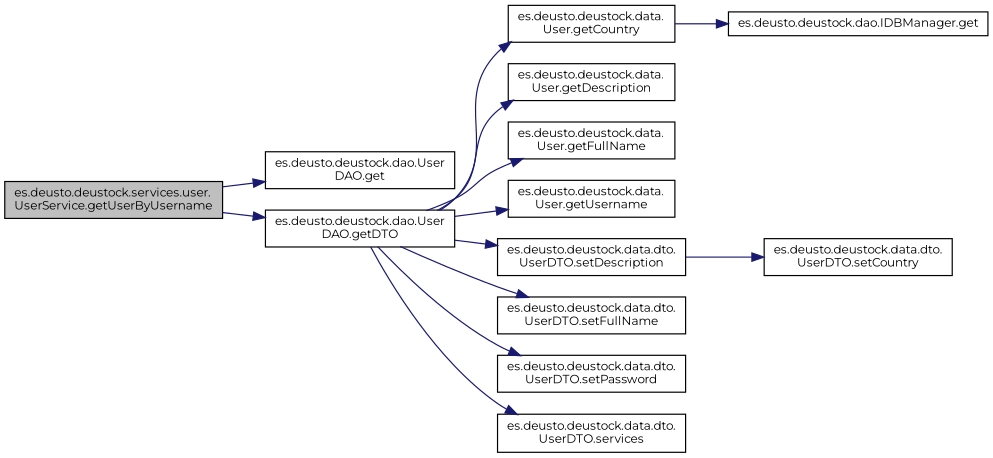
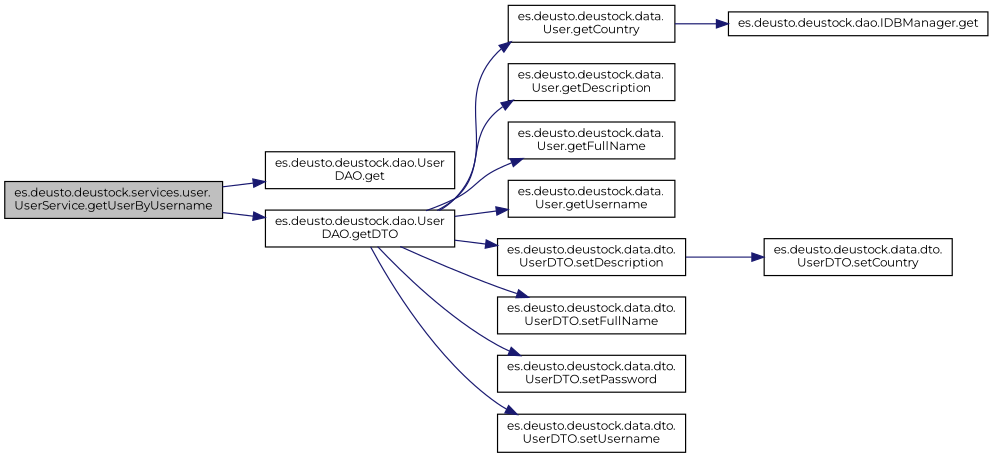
(592, 433) -> (592, 433)
